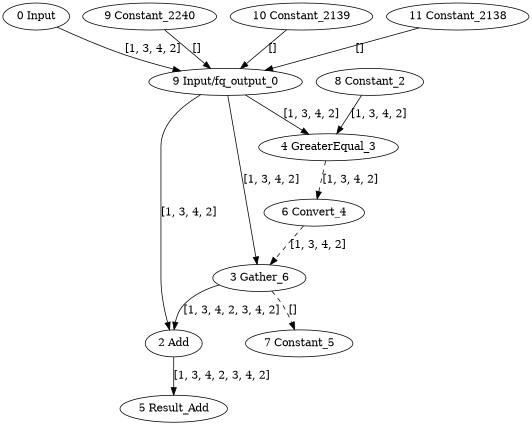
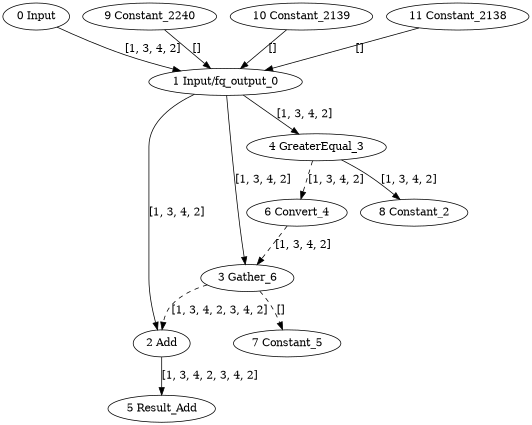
(226, 82) -> (226, 82)
(351, 111) -> (369, 176)
(192, 298) -> (180, 298)
